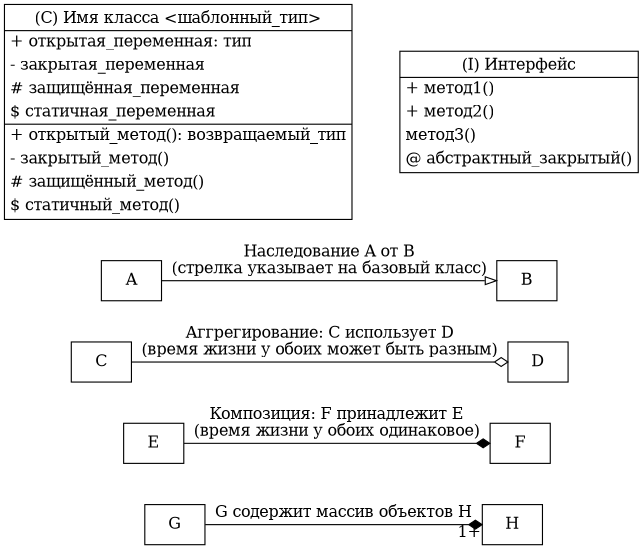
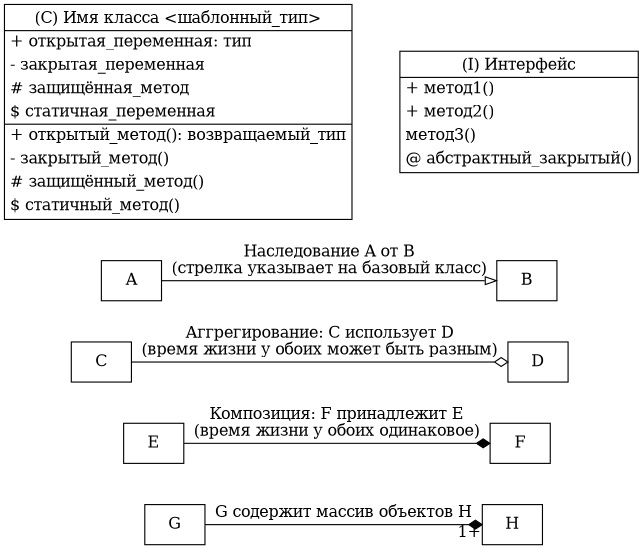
(125, 89) -> (100, 89)
